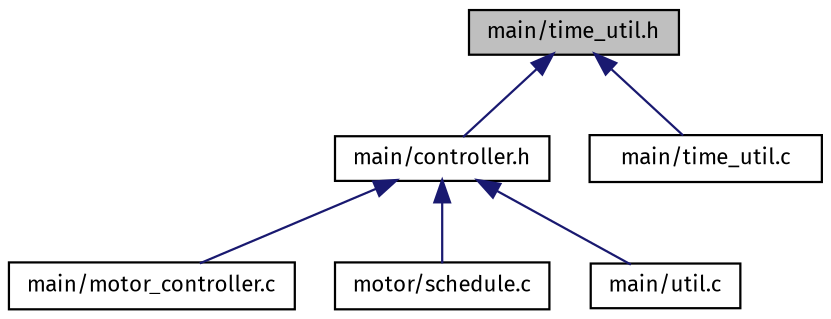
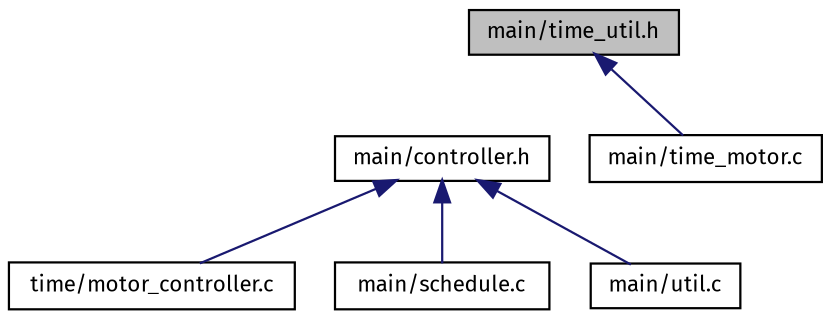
(500, 103) -> none
(706, 159) -> (706, 159)
(152, 286) -> (152, 286)
(442, 286) -> (442, 286)
